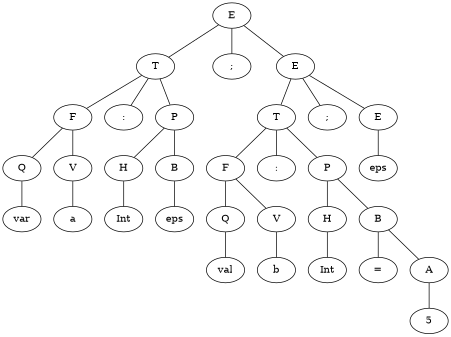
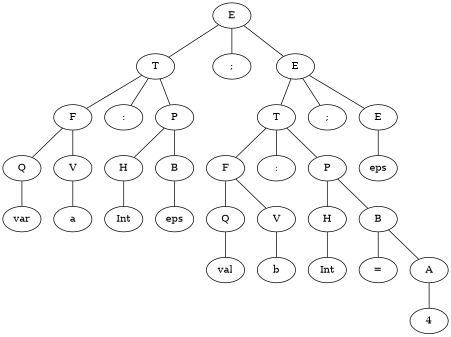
(429, 321) -> (429, 321)
